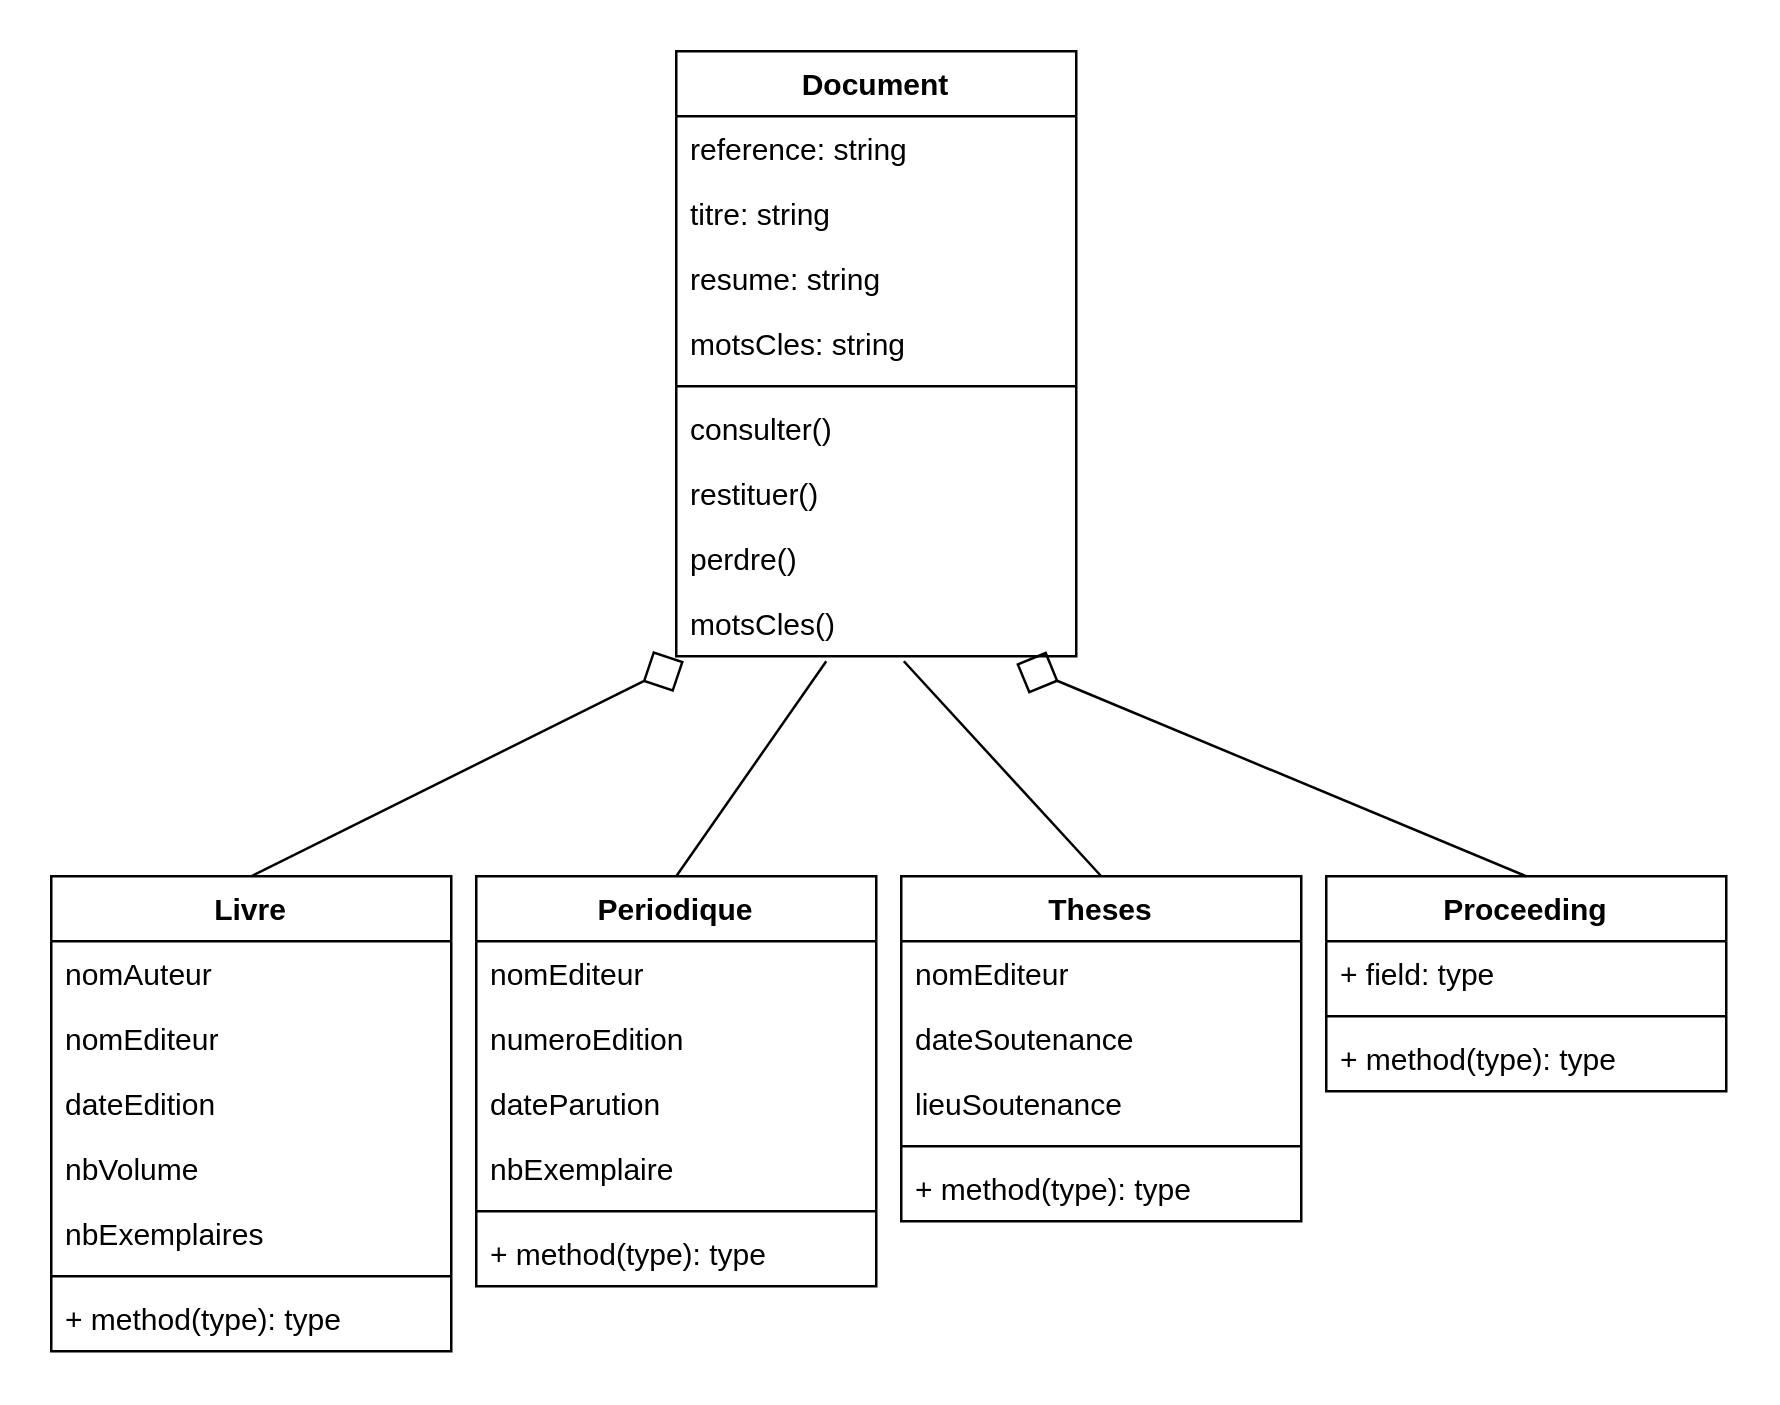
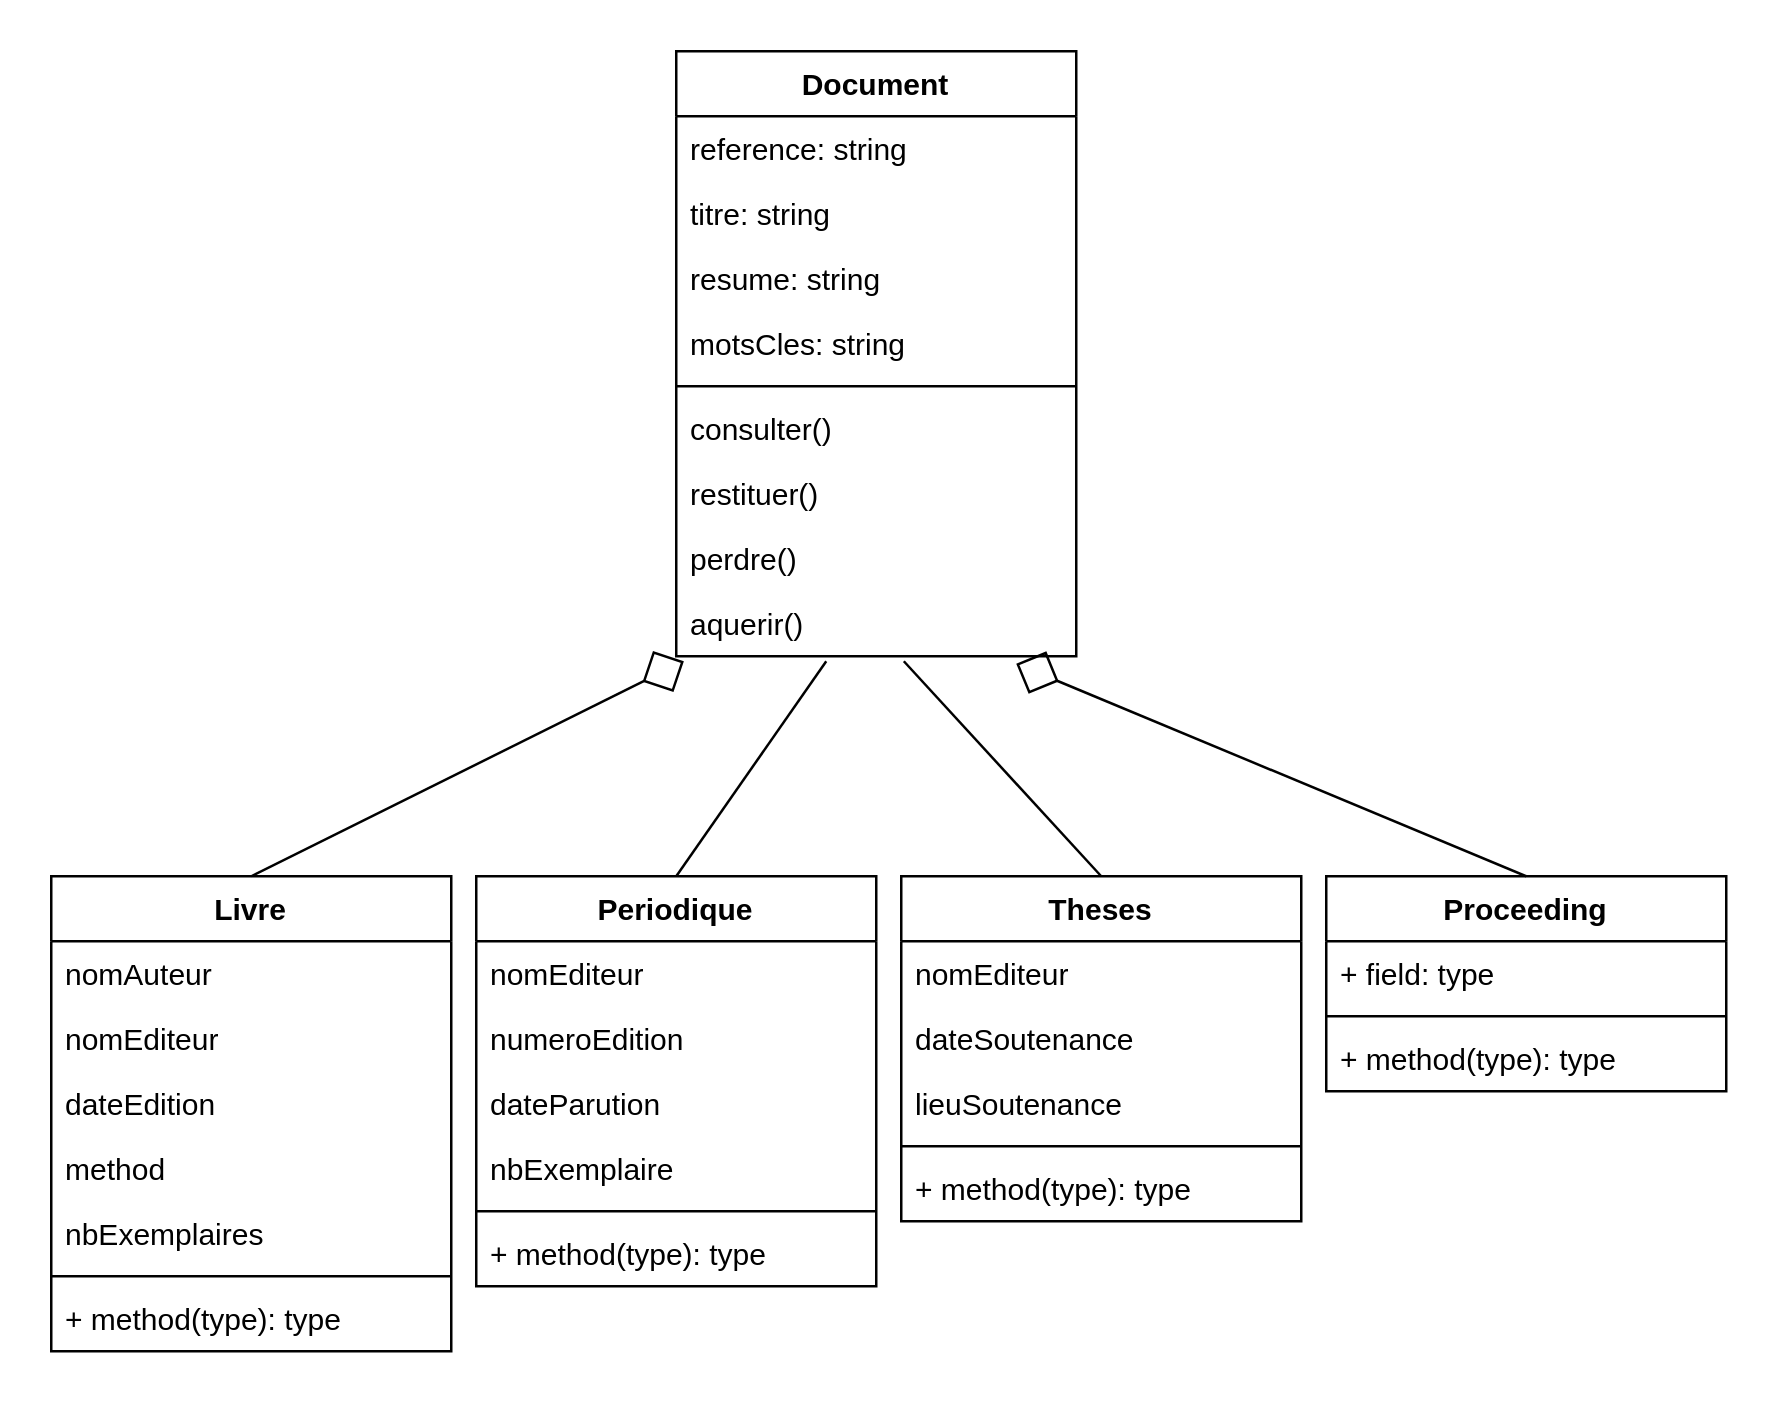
(770, 625) -> (762, 625)
(128, 1170) -> (115, 1170)
